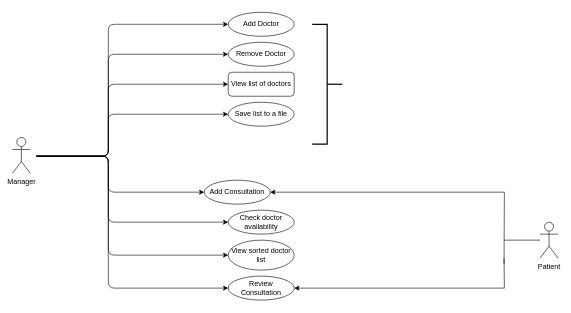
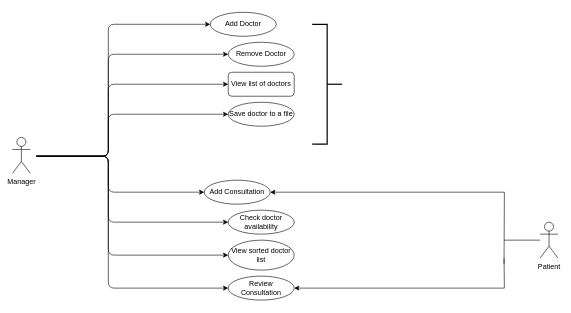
(261, 24) -> (243, 24)
(261, 114) -> (261, 114)
